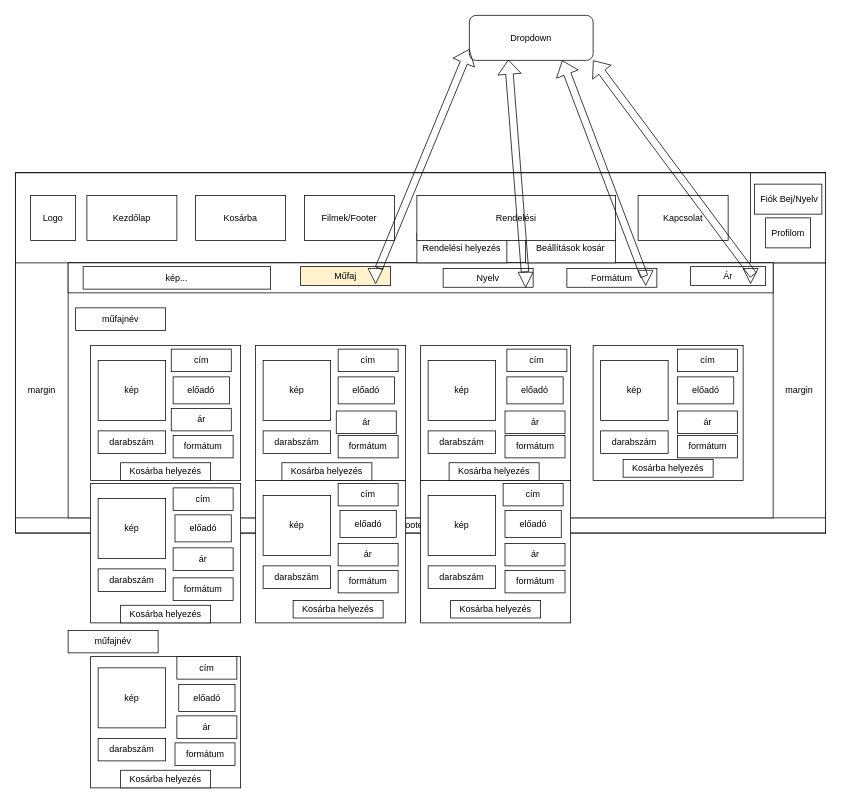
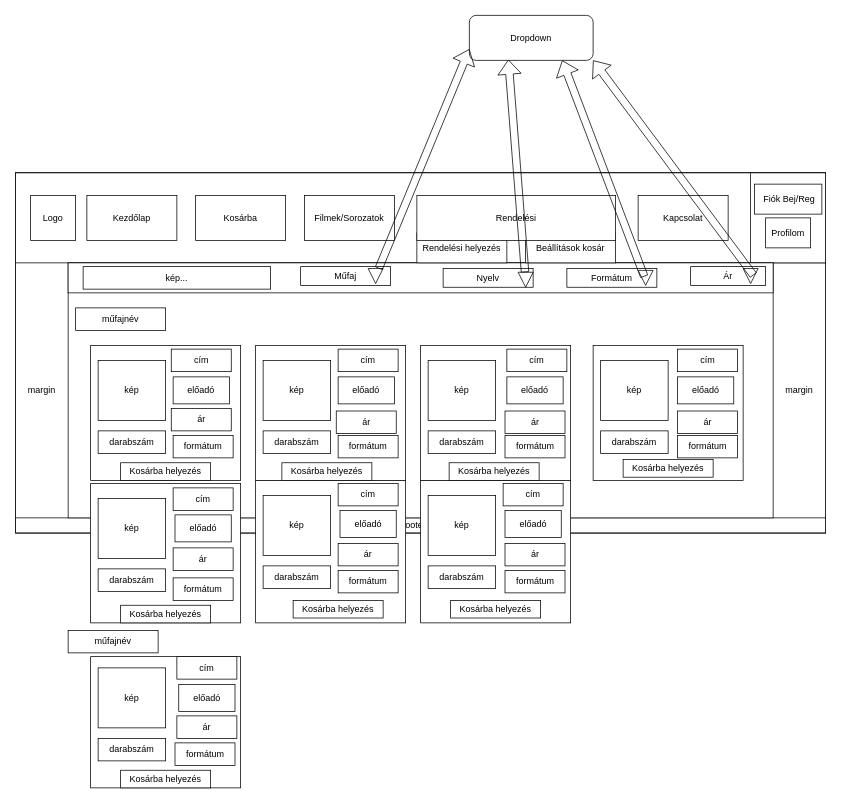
(788, 199) -> (788, 199)
(349, 218) -> (349, 218)
(345, 276) -> (345, 276)
